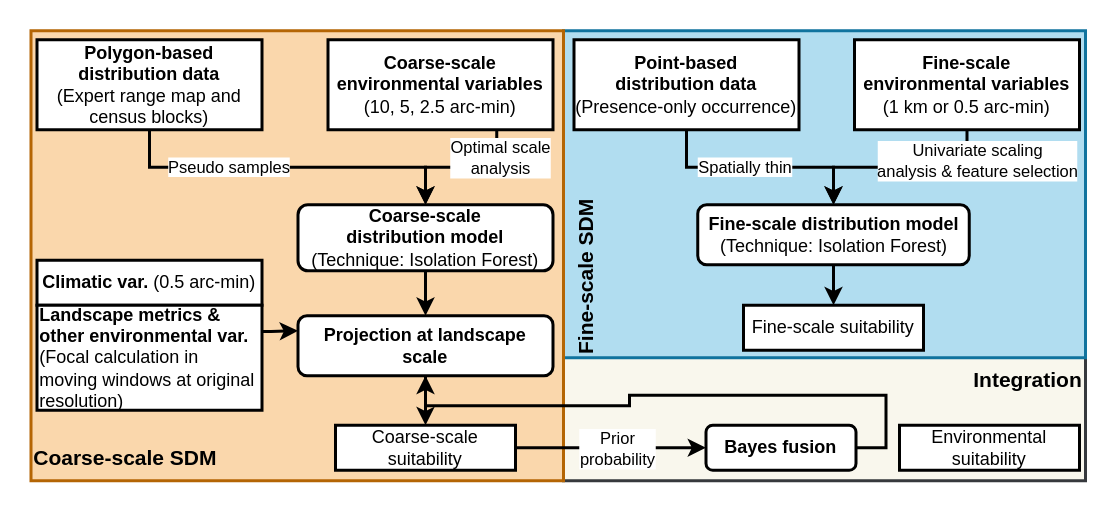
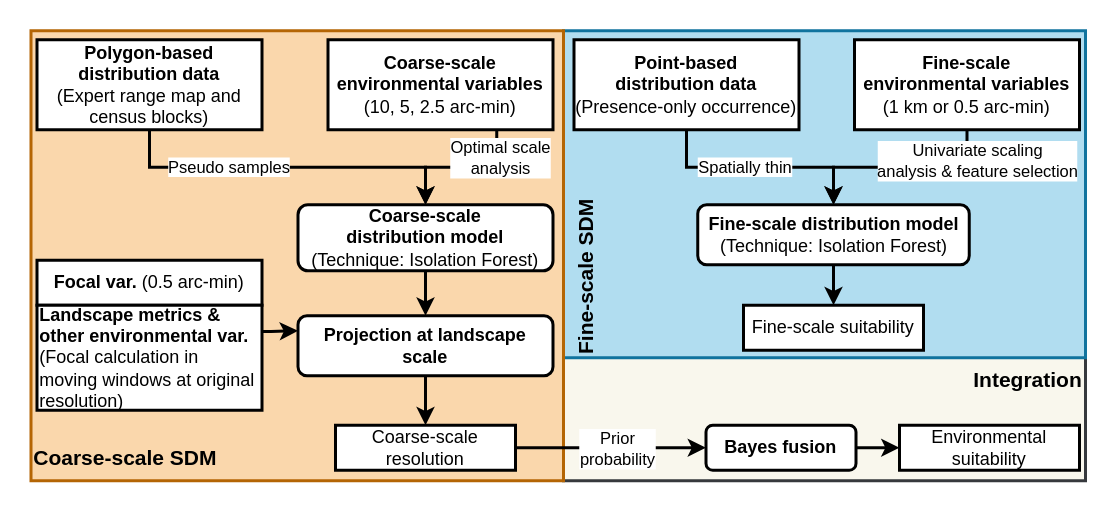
(149, 283) -> (149, 283)
(680, 395) -> (884, 448)
(425, 448) -> (425, 448)
